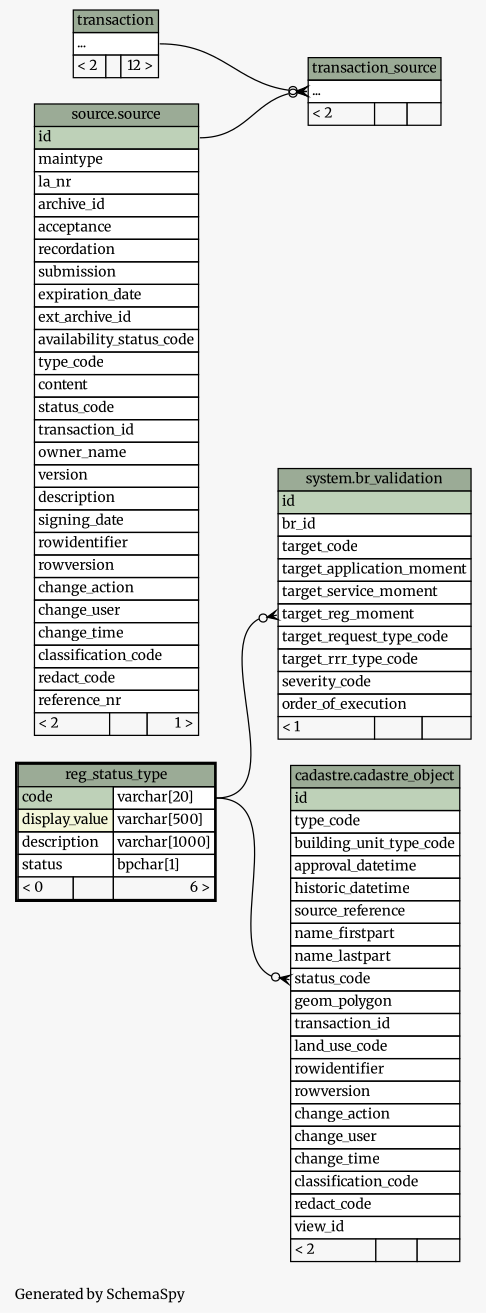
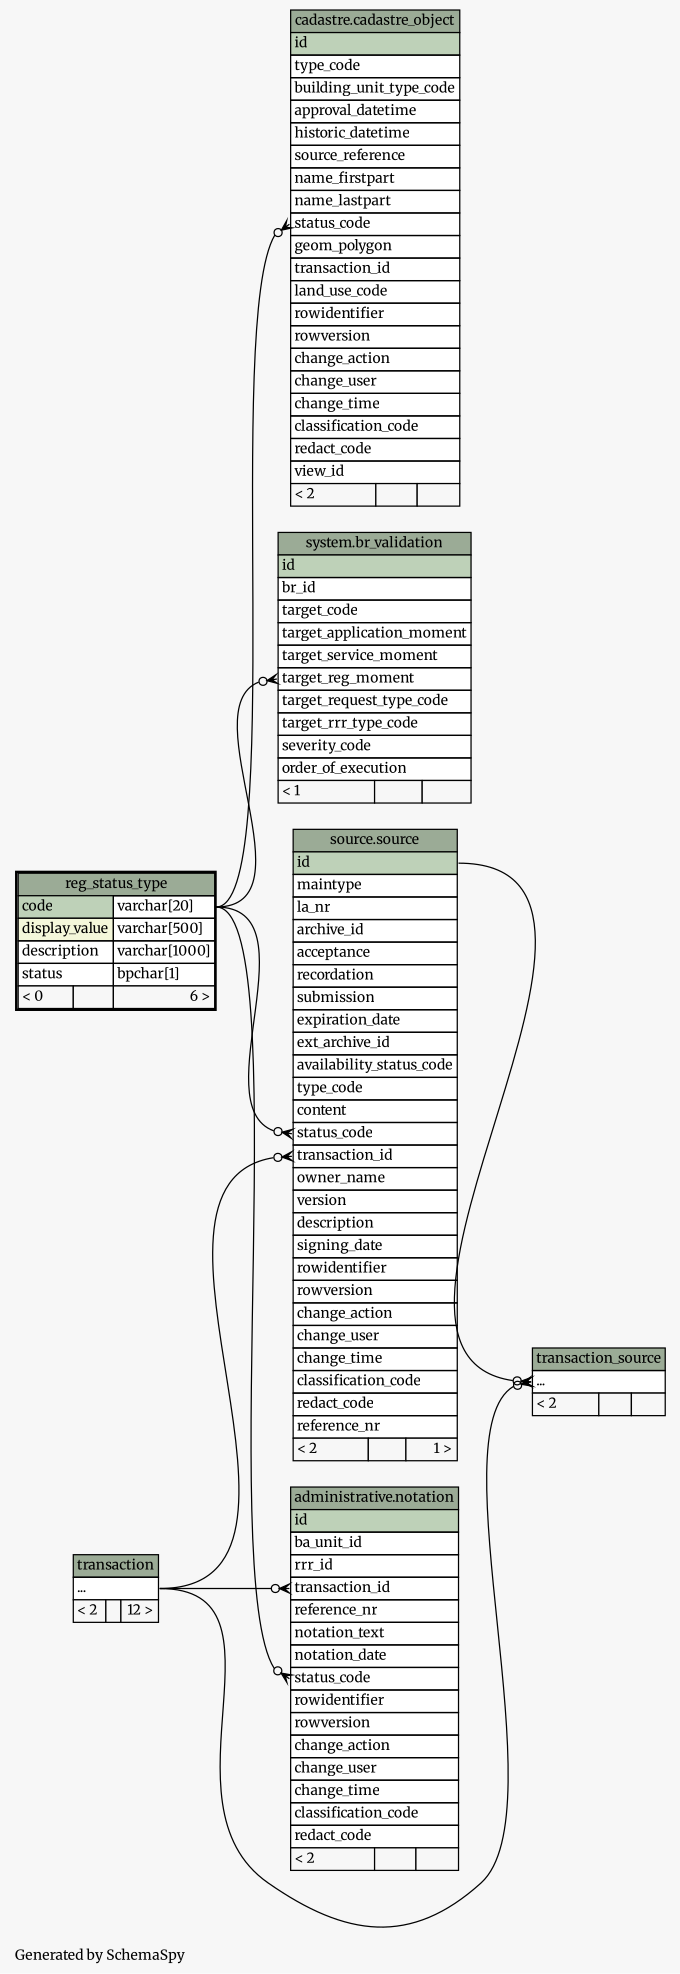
none -> (257, 999)
none -> (227, 1382)
none -> (375, 1679)
